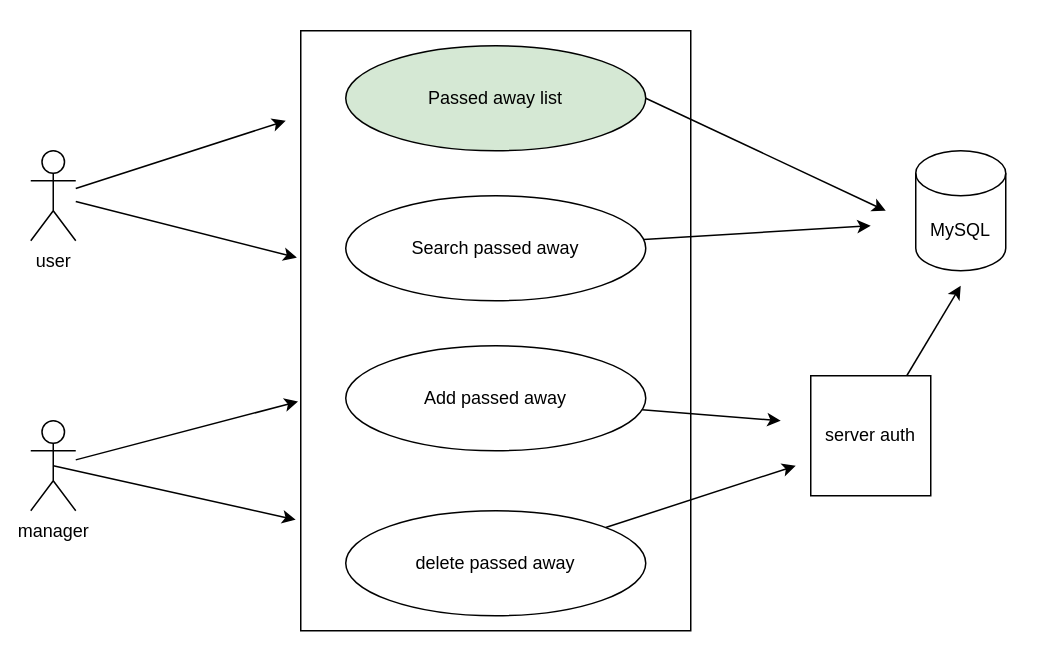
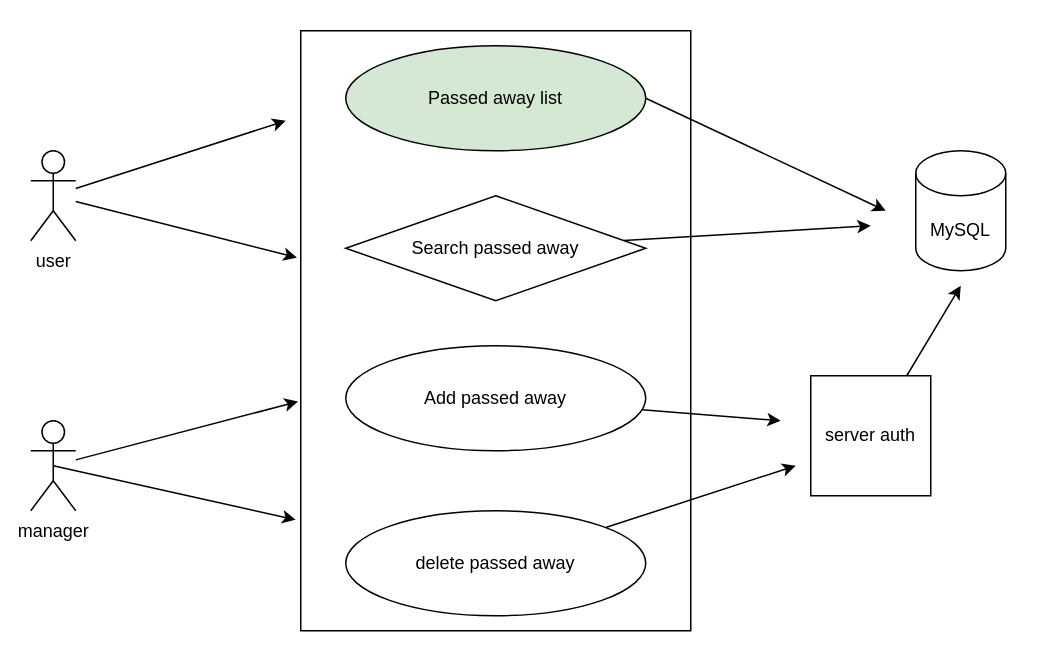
(496, 248) -> (496, 248)
